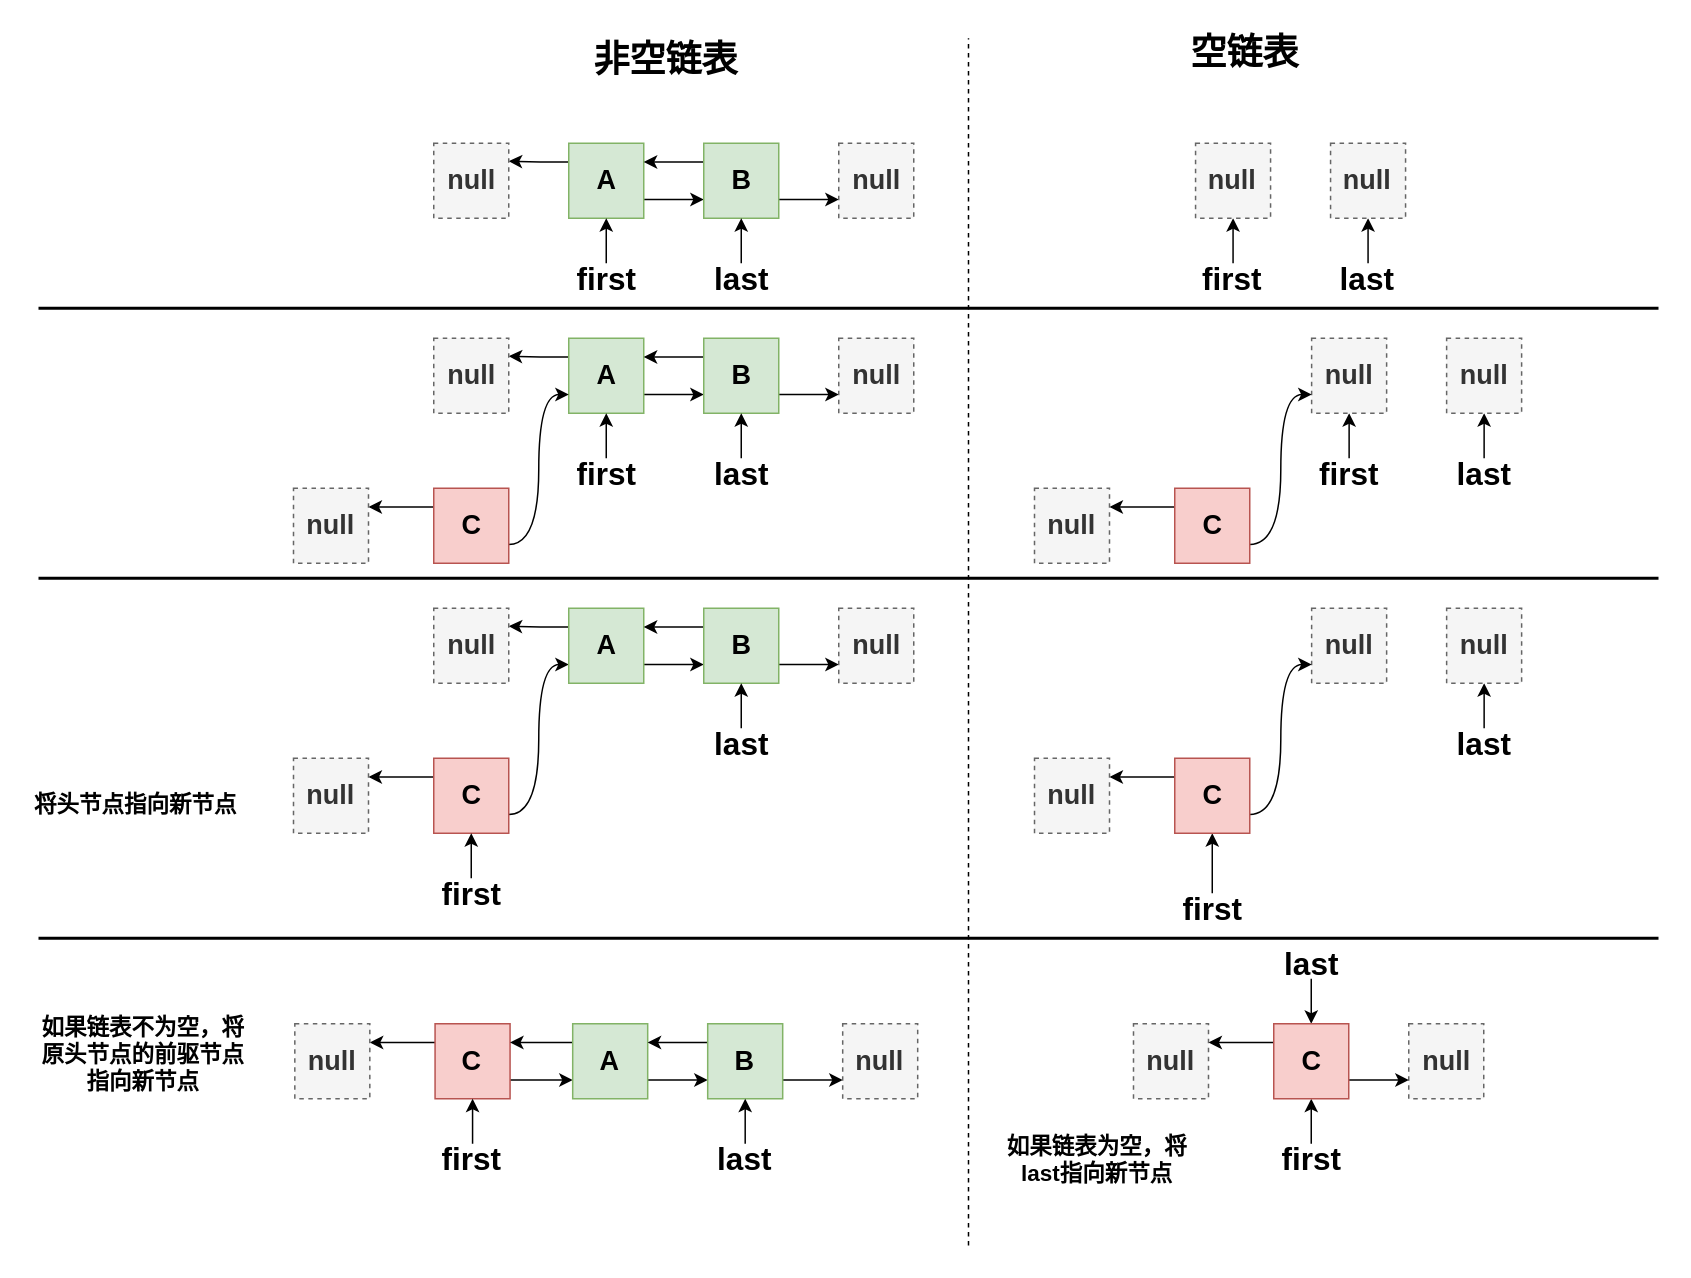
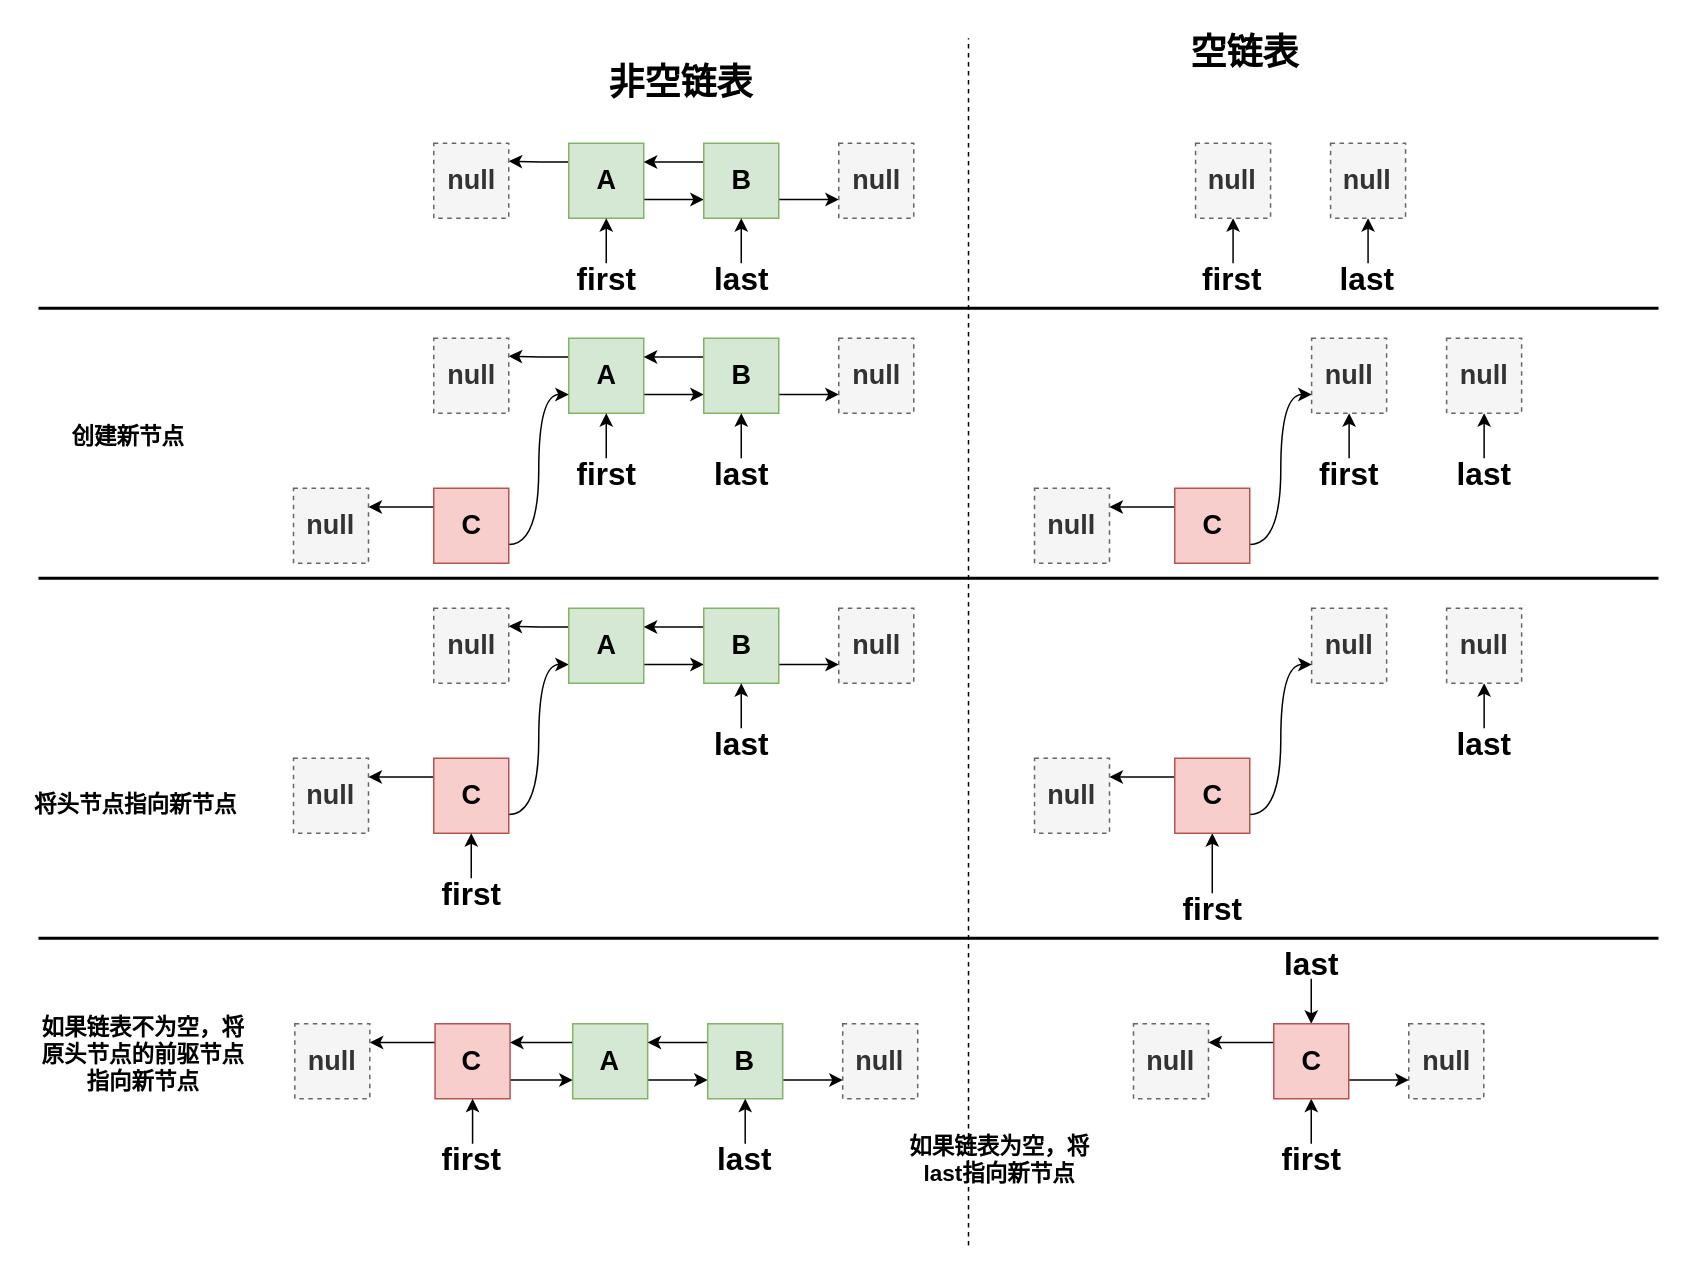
(665, 61) -> (680, 83)
none -> (128, 436)
(1098, 1159) -> (1000, 1159)
